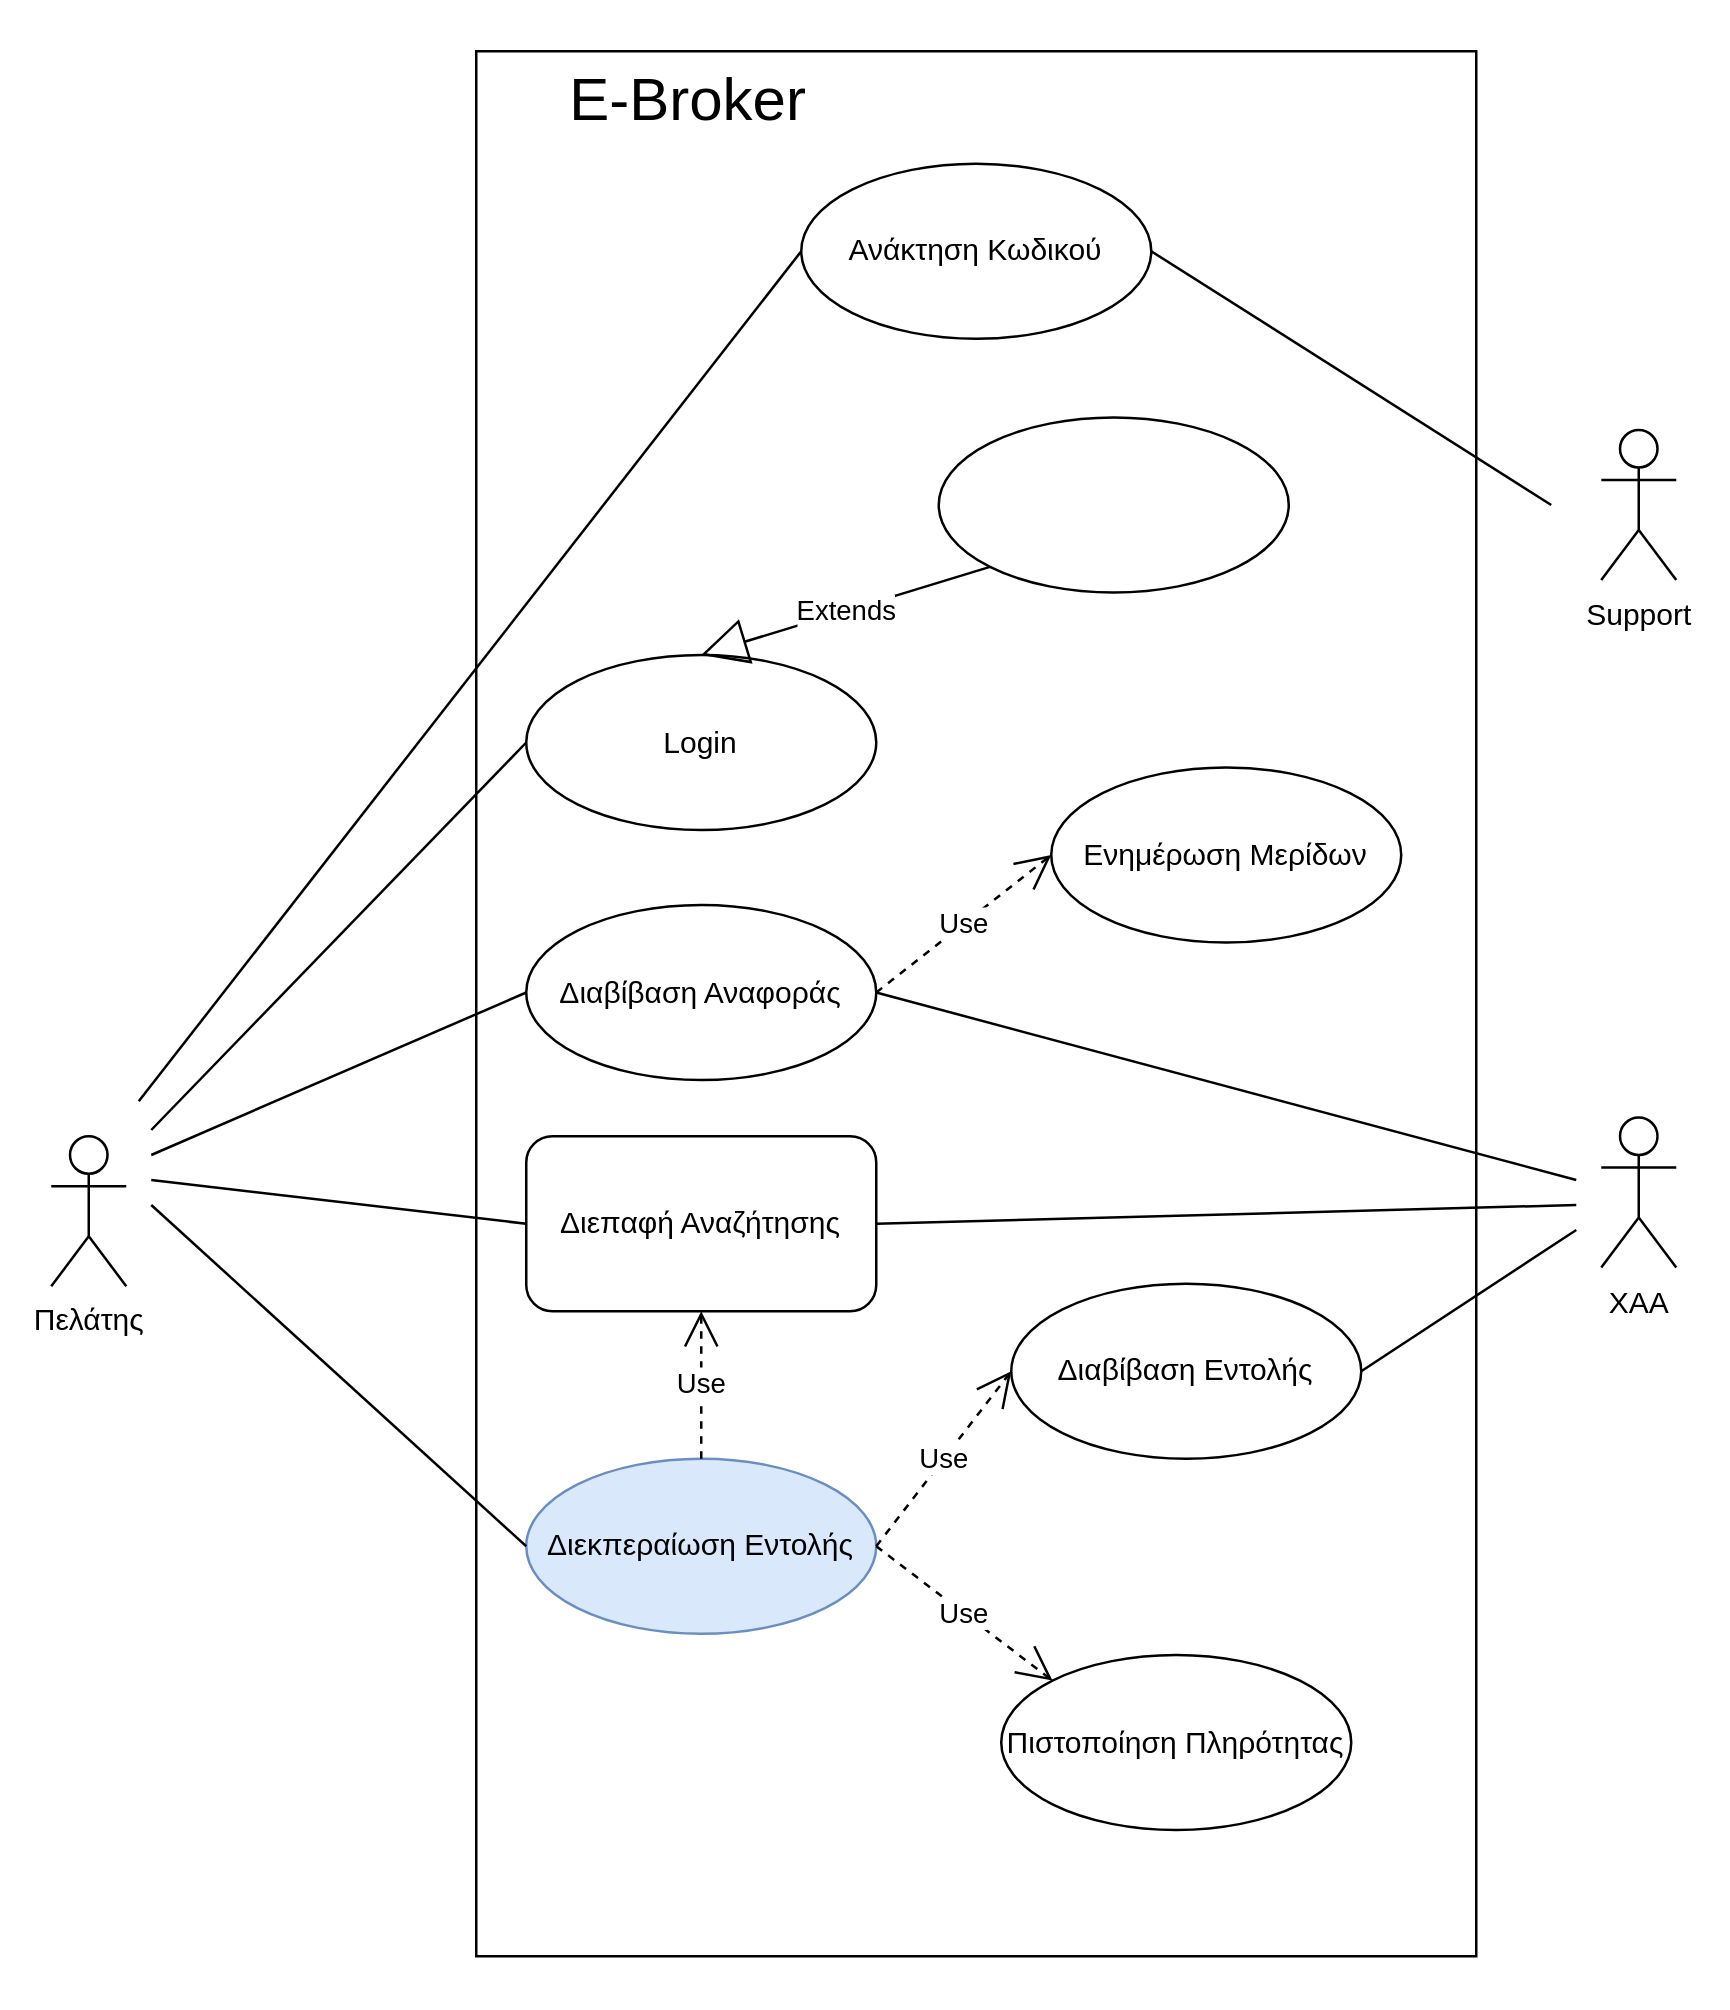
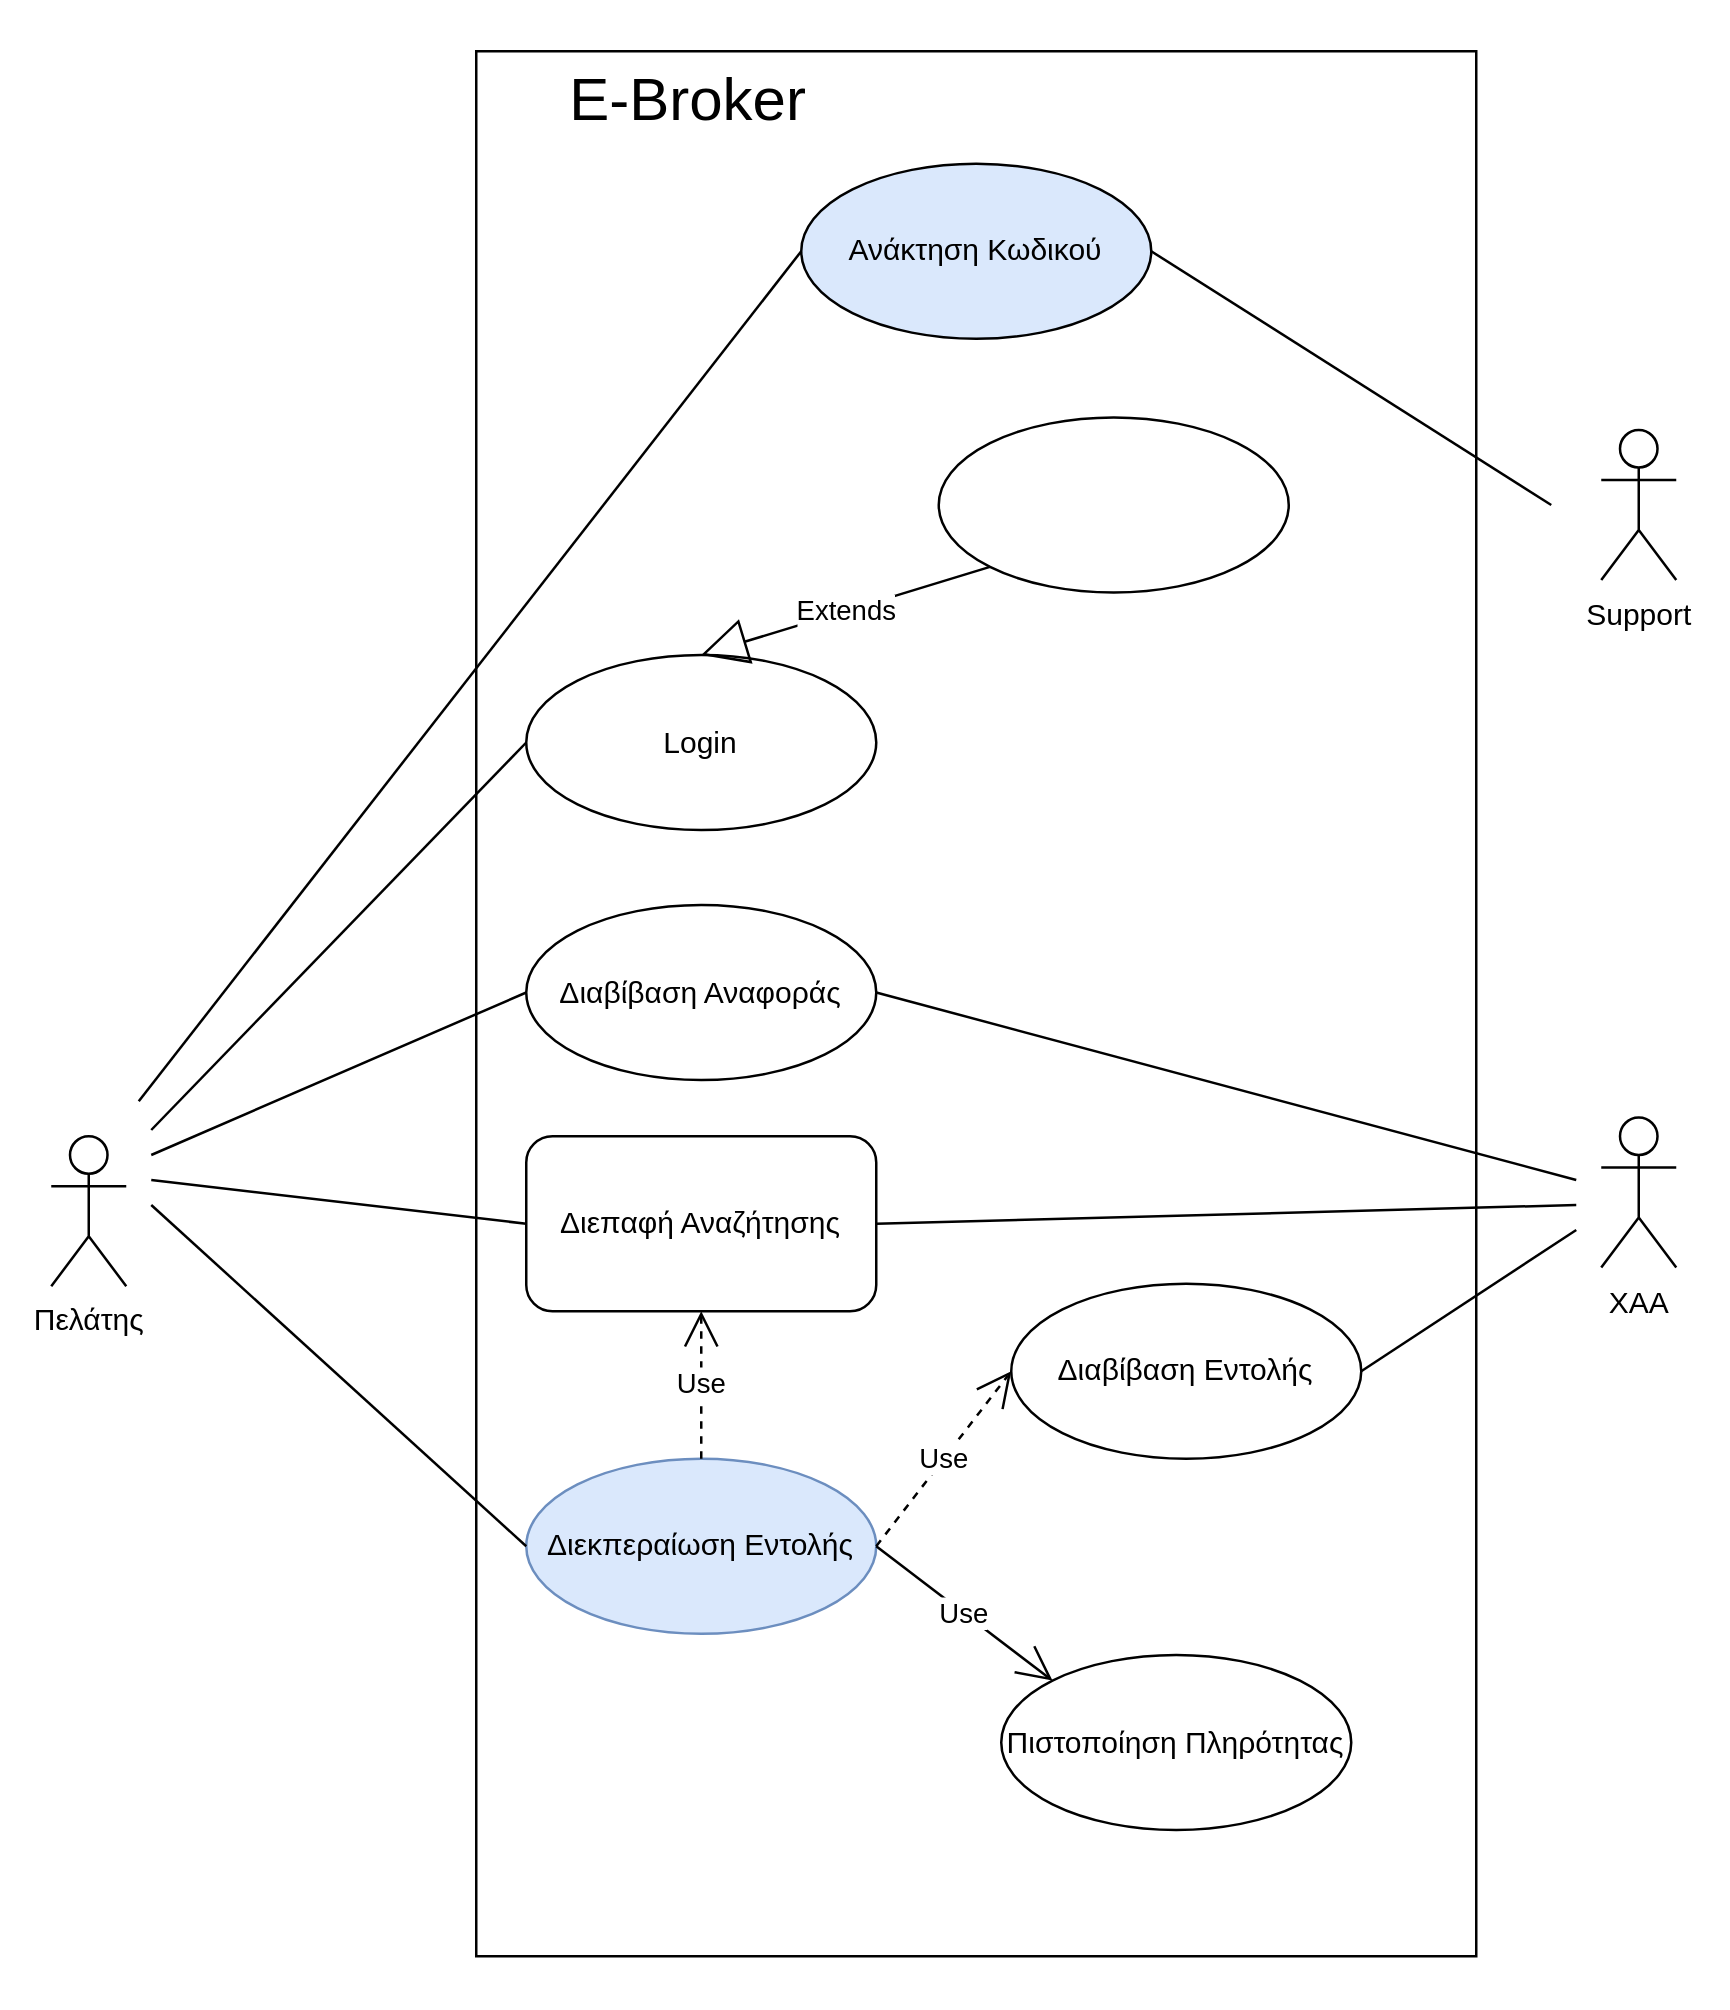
(976, 251) -> (976, 251)
(1226, 855) -> none
(1016, 883) -> none
(912, 1574) -> (912, 1574)
